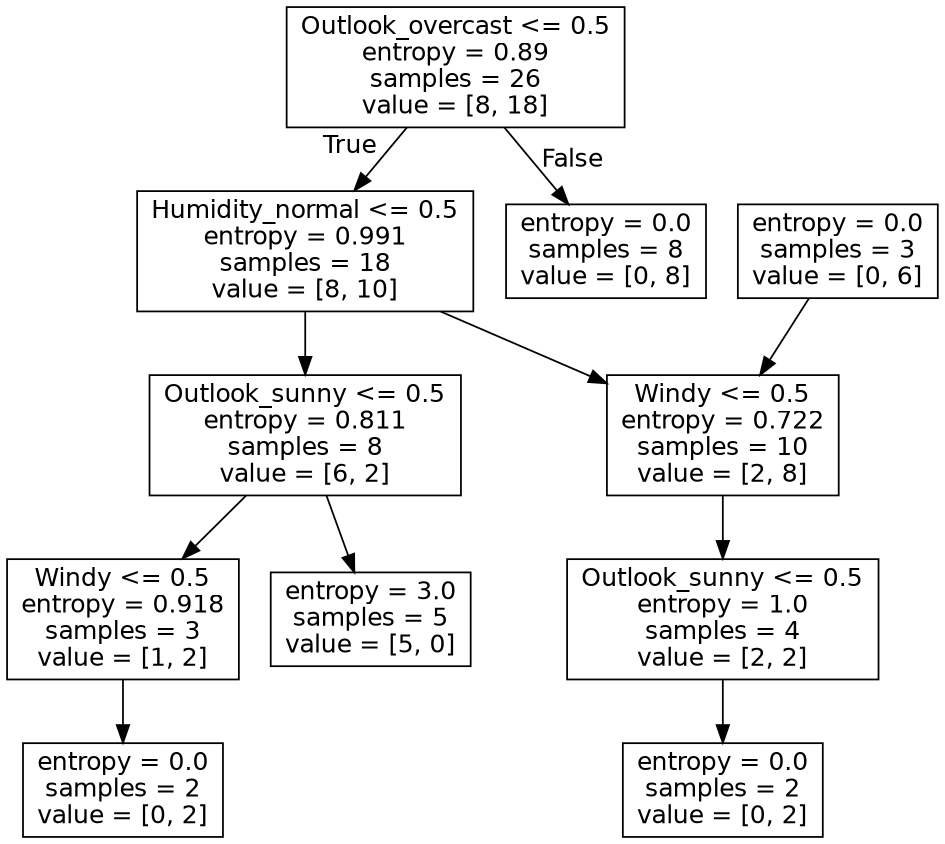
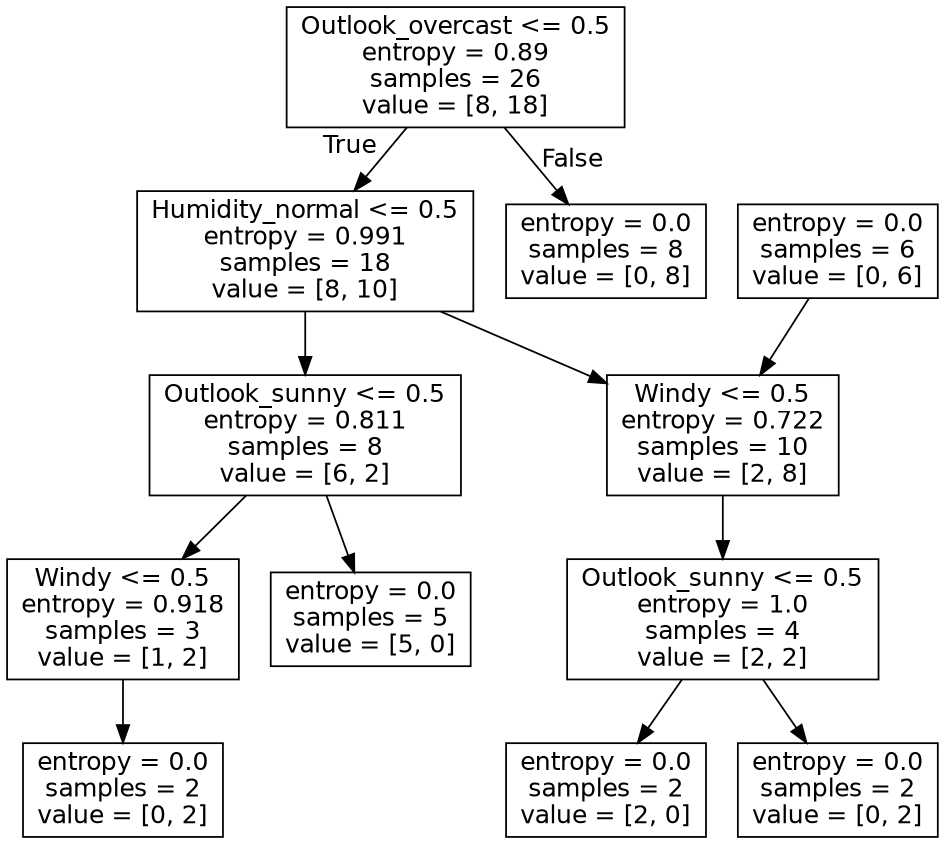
(838, 251) -> (838, 251)
(371, 619) -> (371, 619)
none -> (606, 790)
